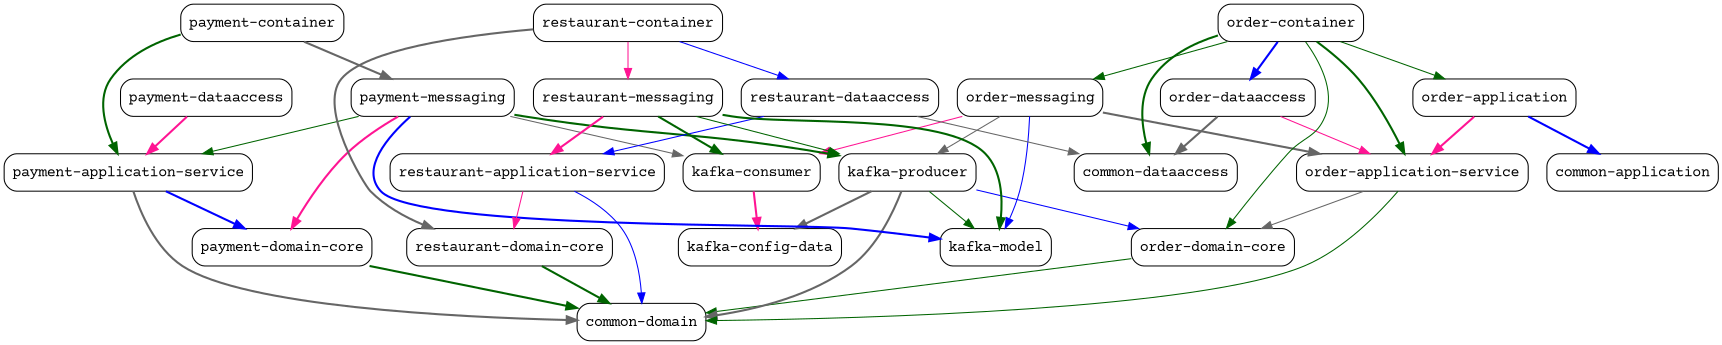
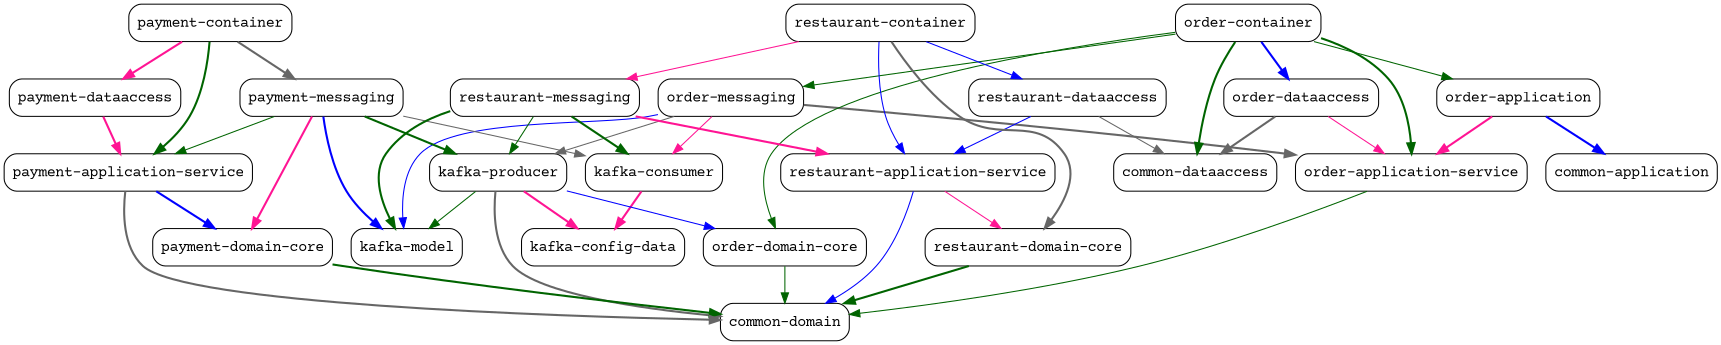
none -> (157, 57)
none -> (882, 100)
(838, 207) -> (546, 207)
(1318, 208) -> none
